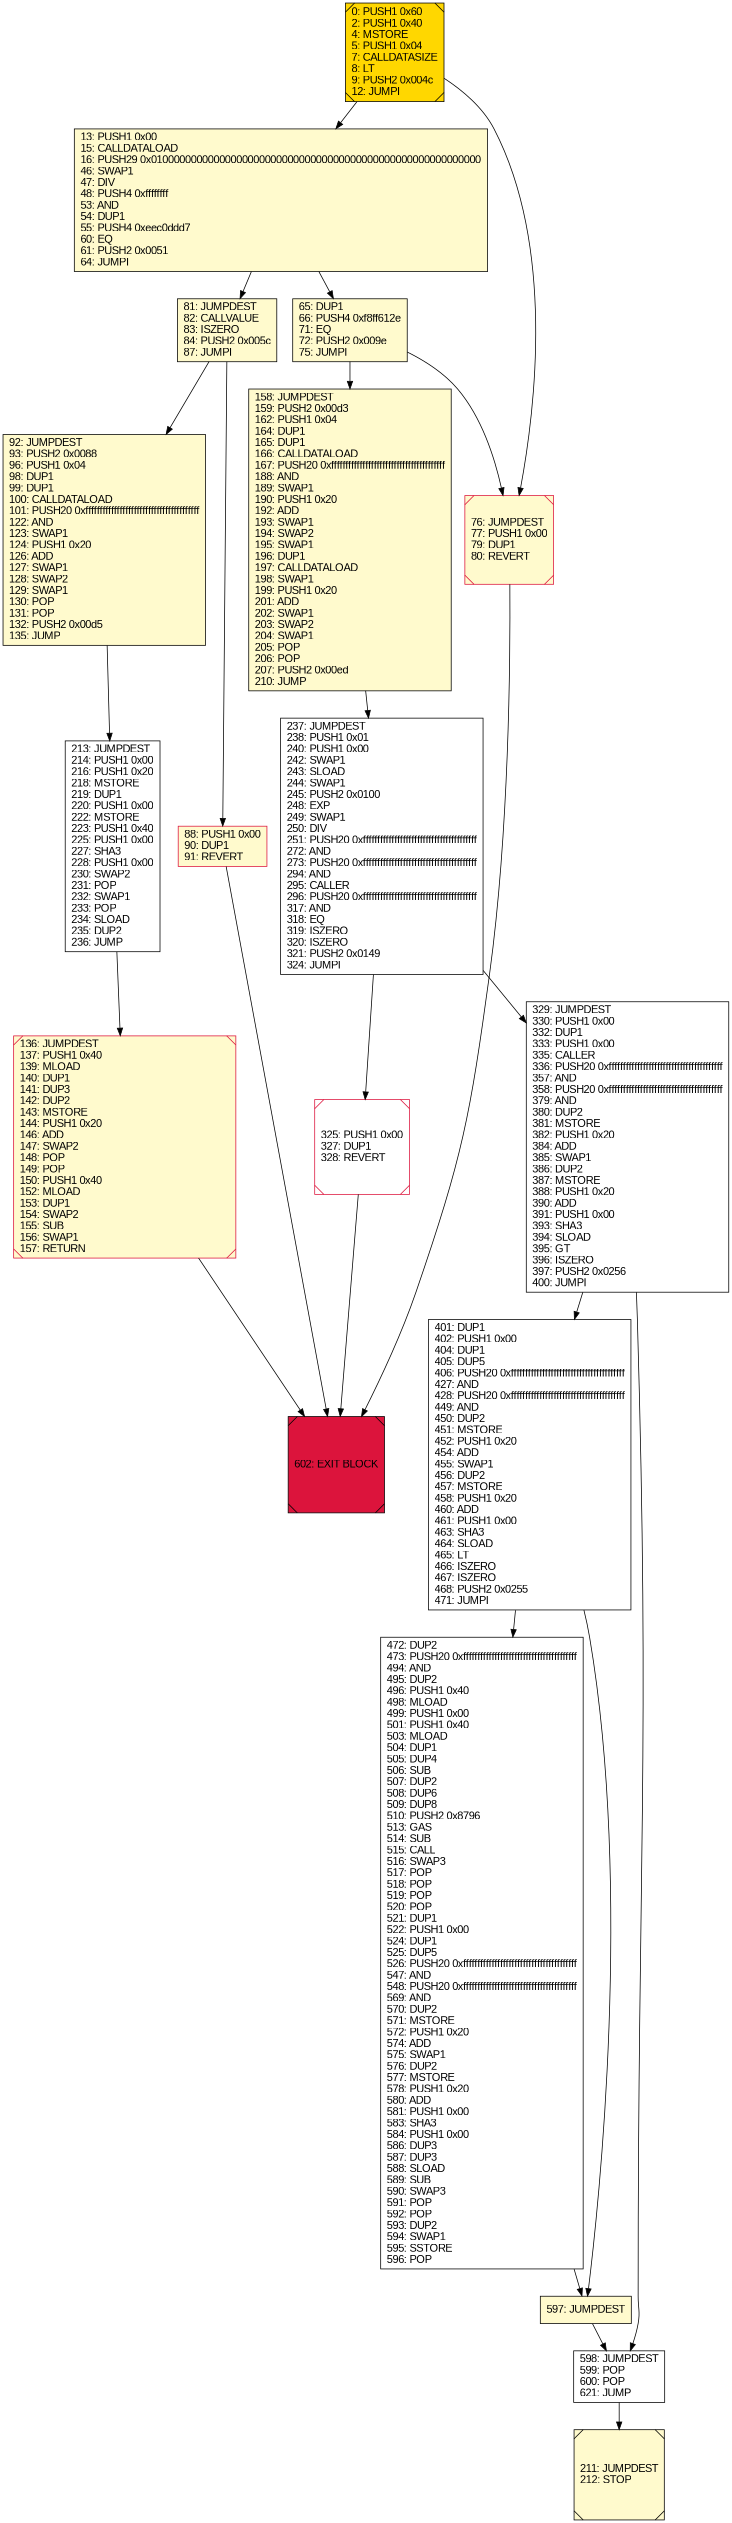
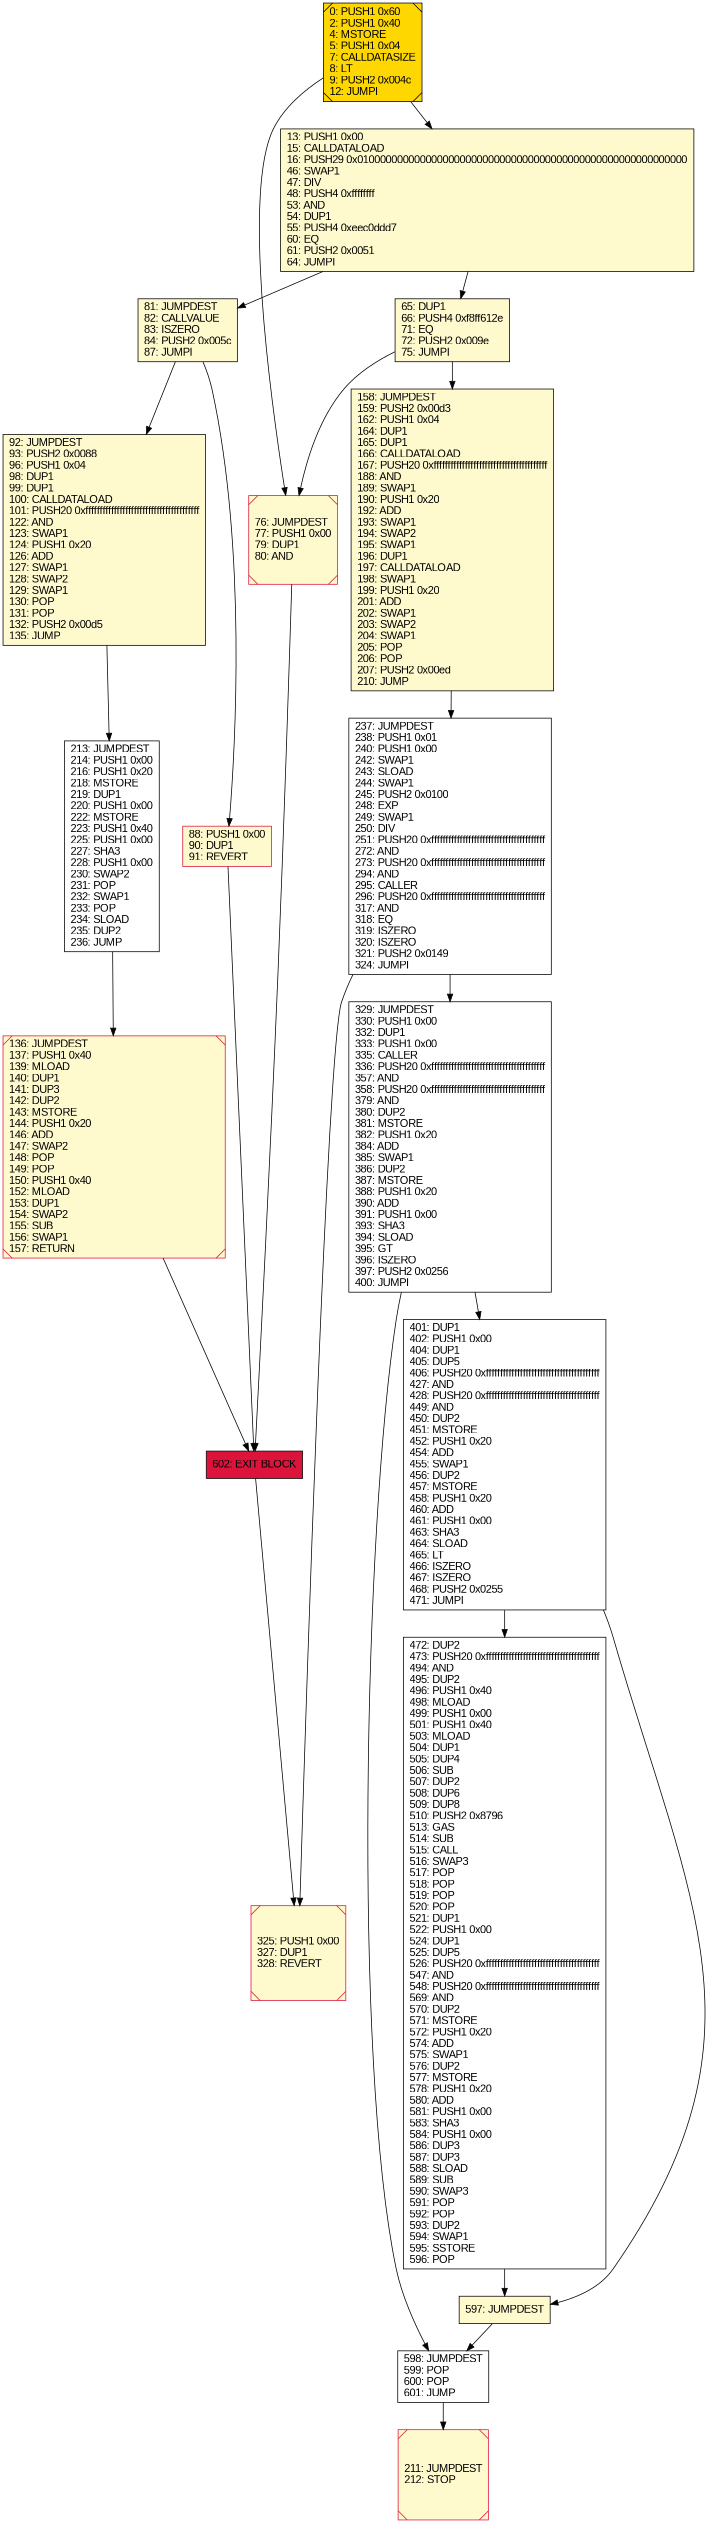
(509, 540) -> (293, 540)
(362, 1147) -> (298, 1953)
(350, 1302) -> (275, 1688)
(336, 1465) -> (254, 1465)
(619, 2377) -> (443, 2377)
(619, 2475) -> (443, 2475)
